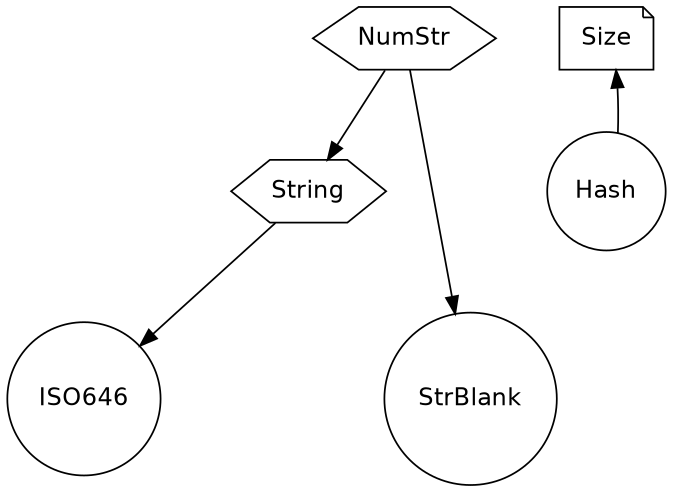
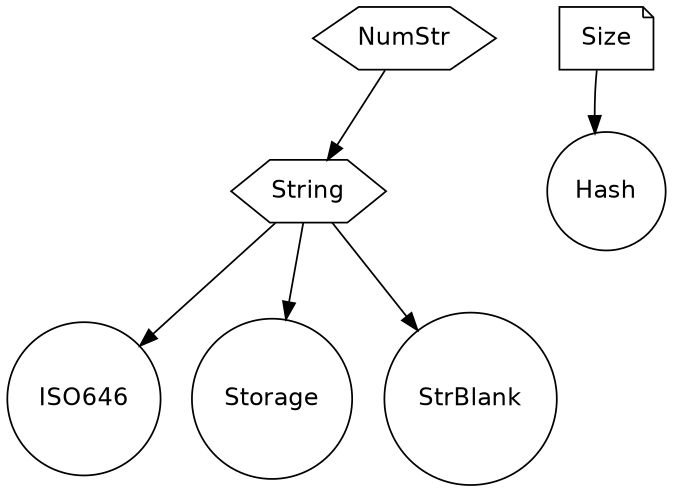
(618, 111) -> (595, 93)
(431, 183) -> (369, 269)
none -> (272, 399)
